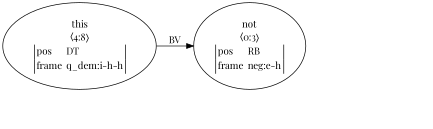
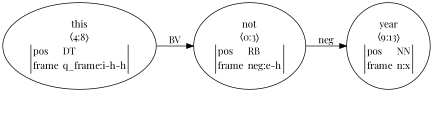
none -> (388, 46)
(95, 66) -> (94, 66)
